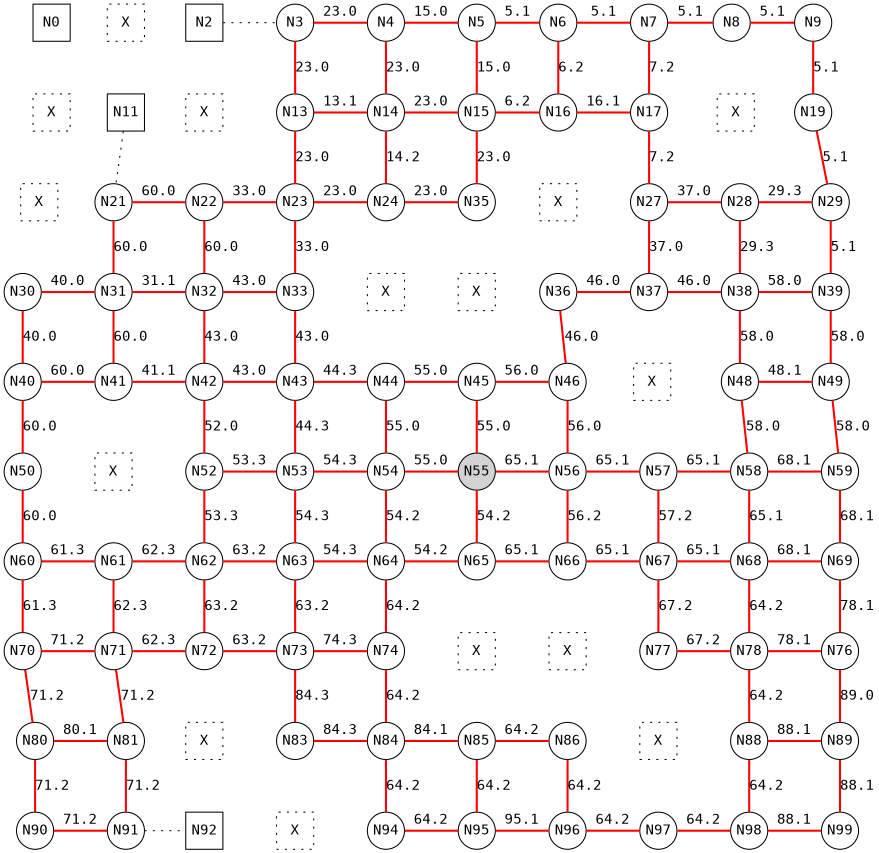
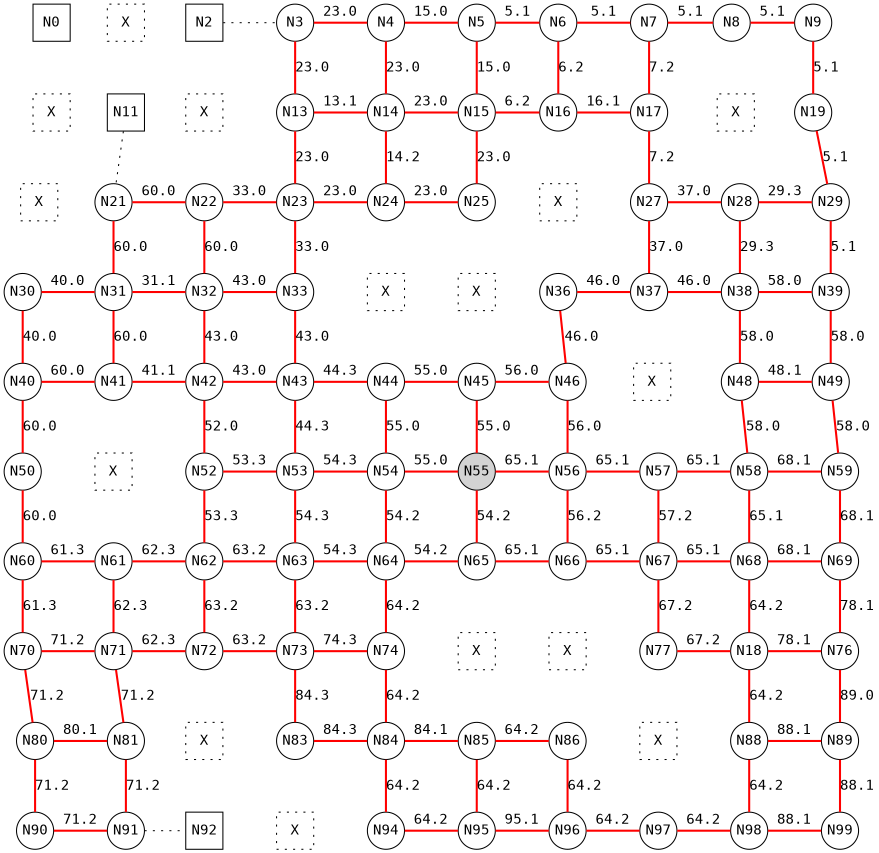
(477, 202) -> (477, 202)
(749, 651) -> (749, 651)
